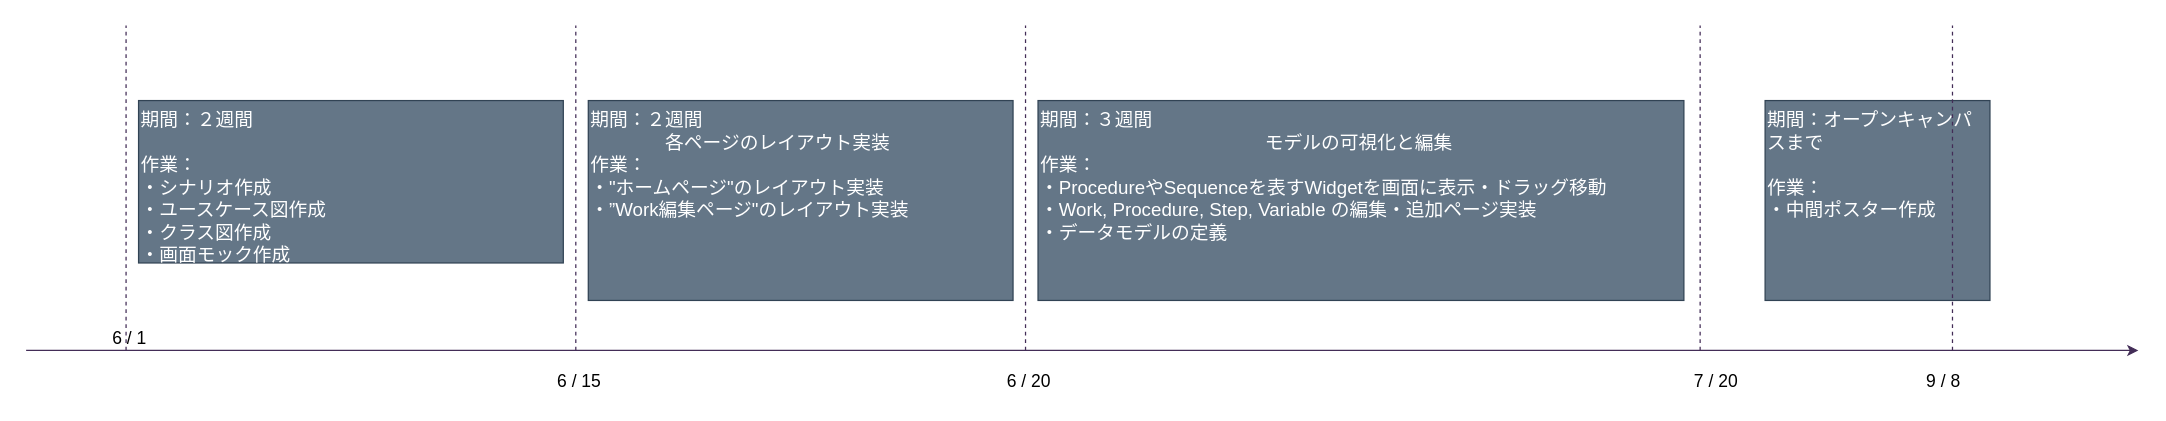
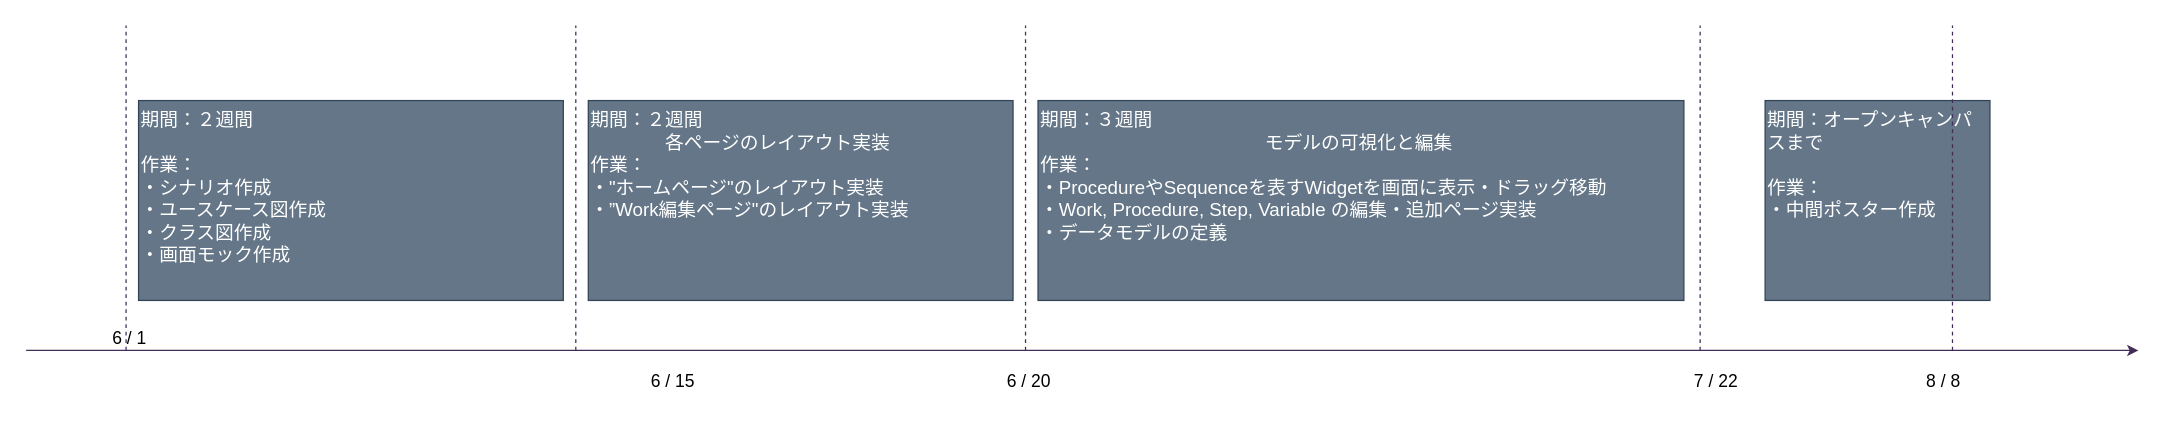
(351, 182) -> (351, 201)
(579, 382) -> (673, 382)
(1717, 382) -> (1717, 382)
(1944, 382) -> (1944, 382)
